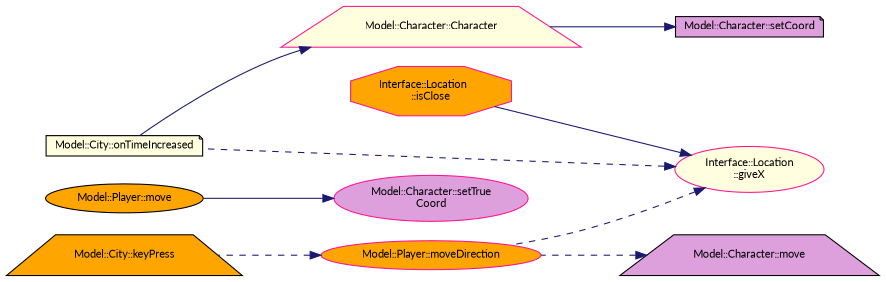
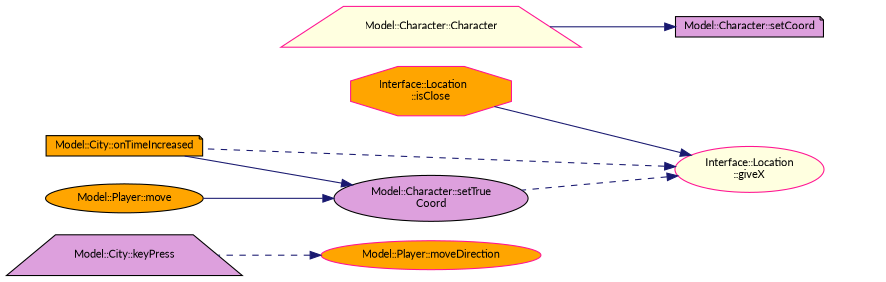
(217, 87) -> (263, 170)
(124, 146) -> (124, 146)
(431, 198) -> (431, 198)
(604, 224) -> (594, 184)
(124, 255) -> (124, 255)
(749, 255) -> none
